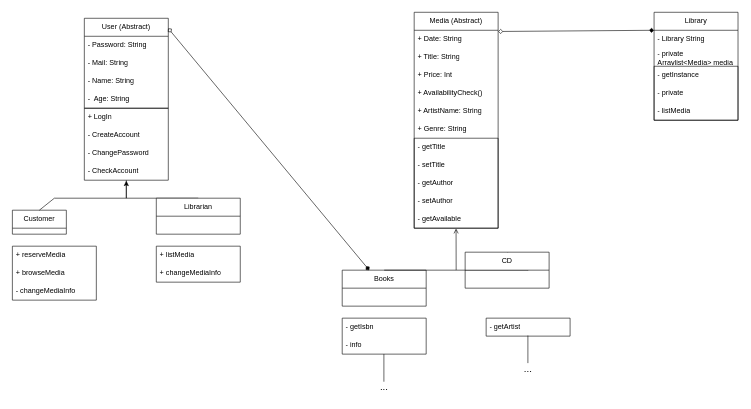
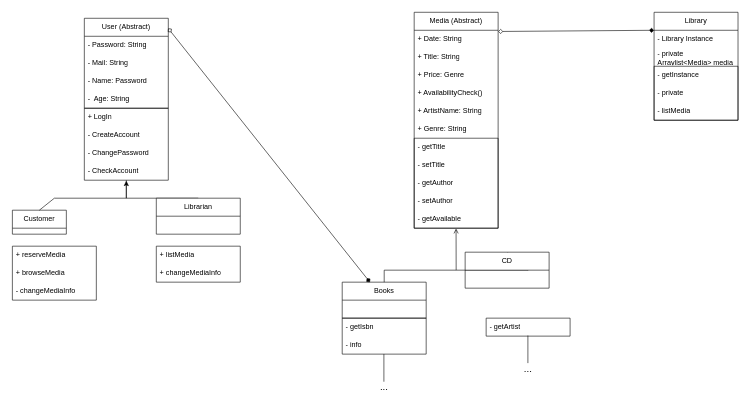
(686, 39) -> (691, 39)
(438, 75) -> (442, 75)
(112, 81) -> (117, 81)
(384, 288) -> (384, 300)
